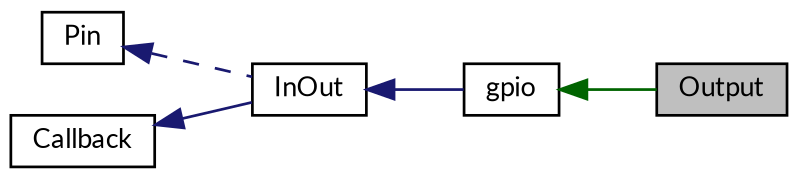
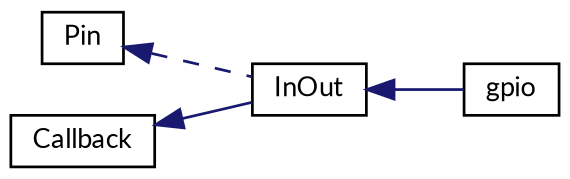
(722, 90) -> none
